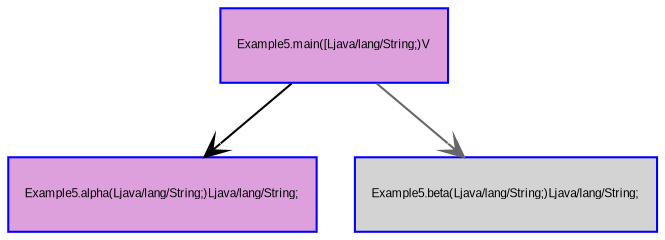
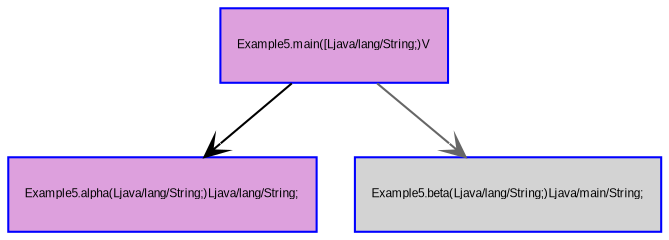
(506, 195) -> (508, 195)
